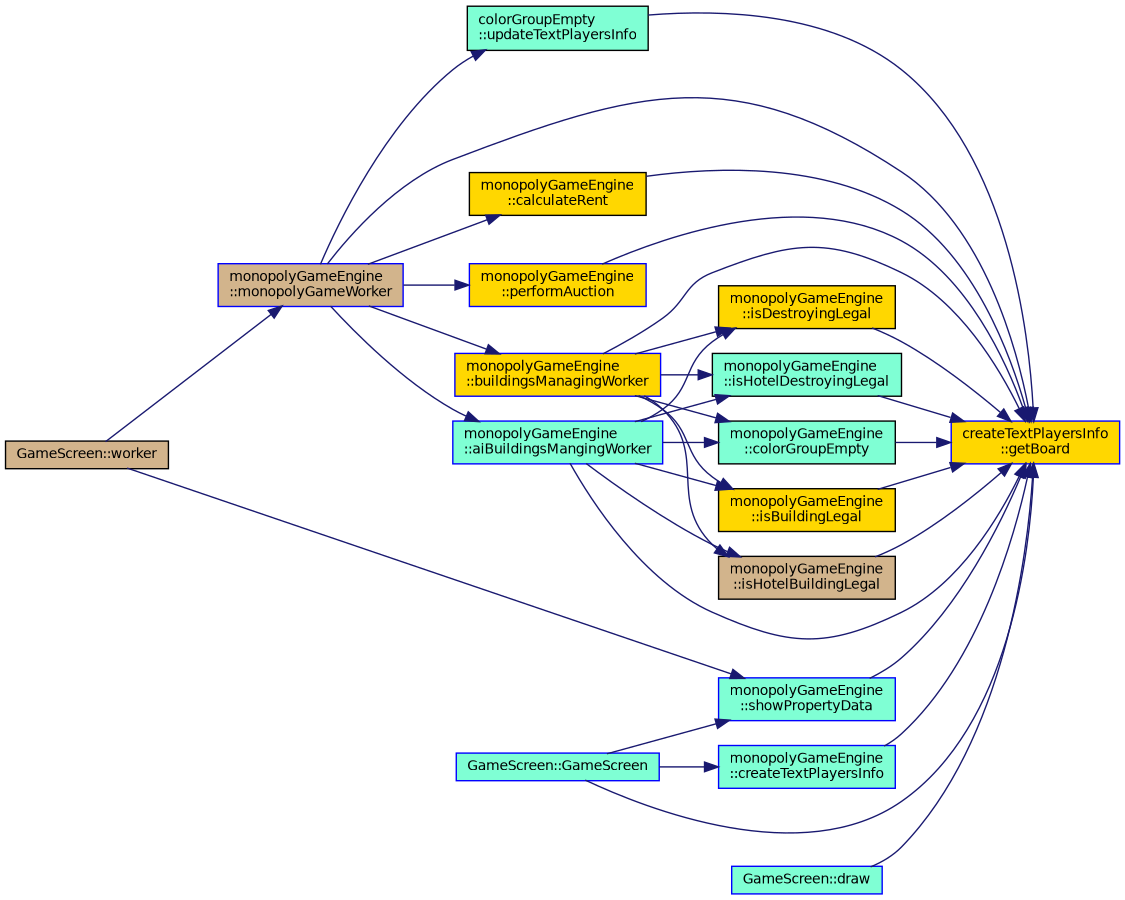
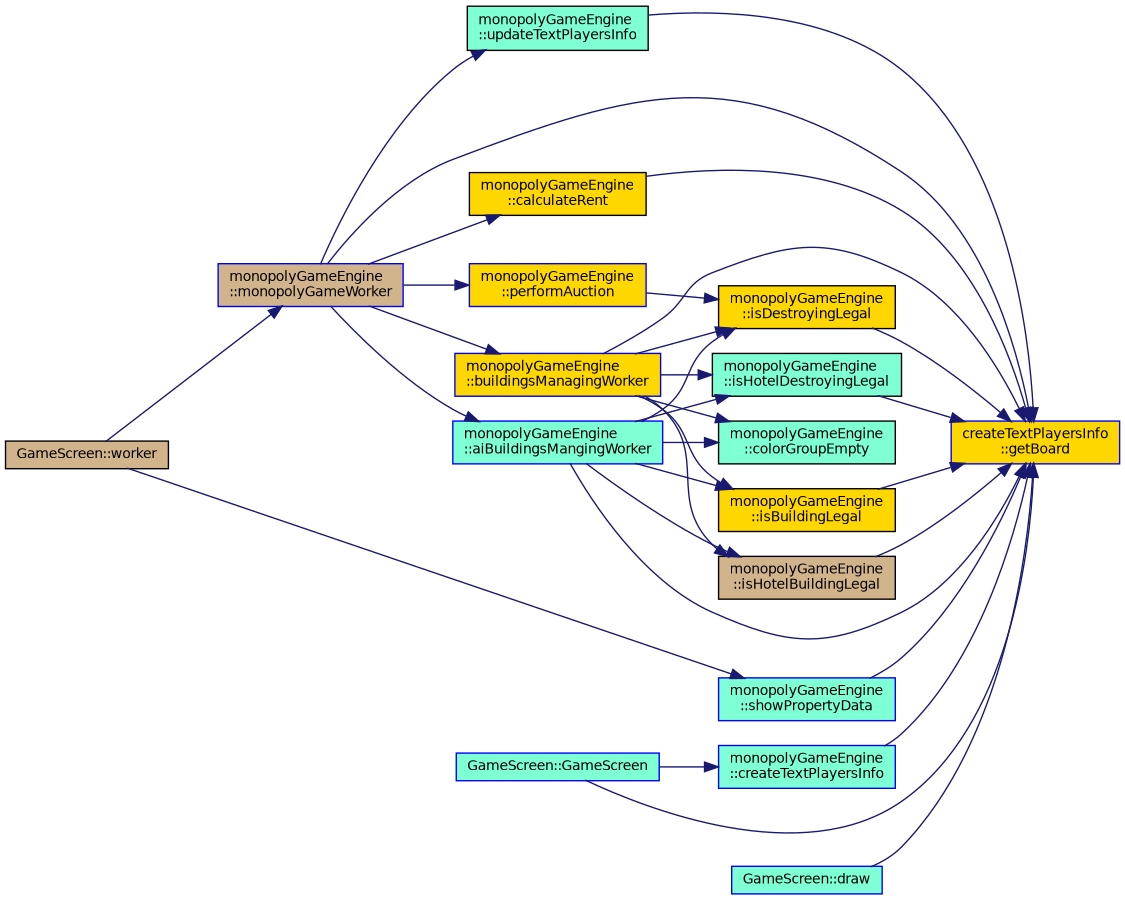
(558, 28) -> (558, 28)
(855, 224) -> (674, 295)
(916, 442) -> none
(662, 739) -> none
